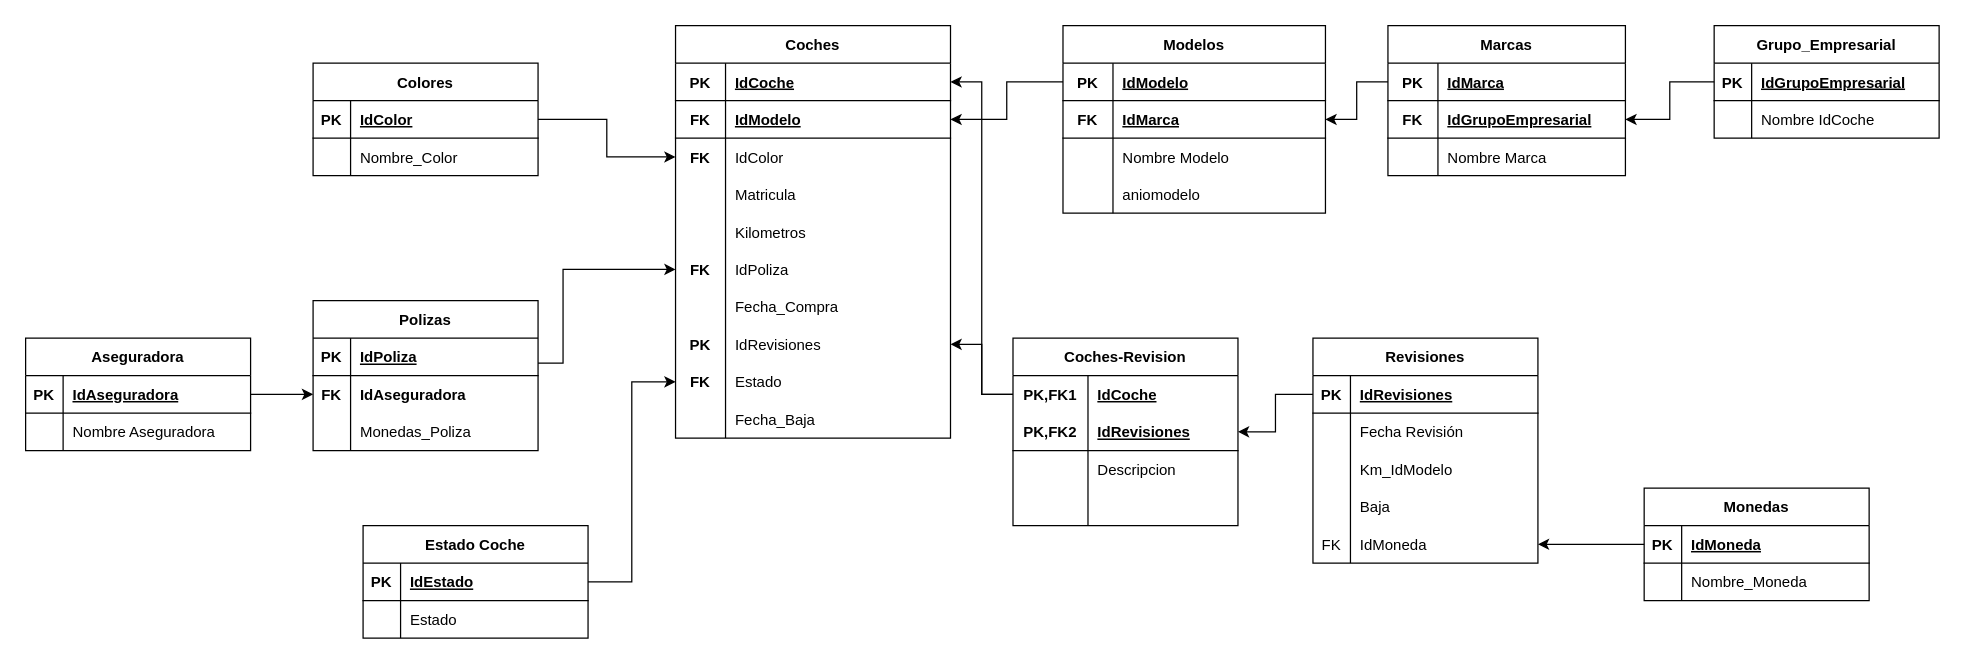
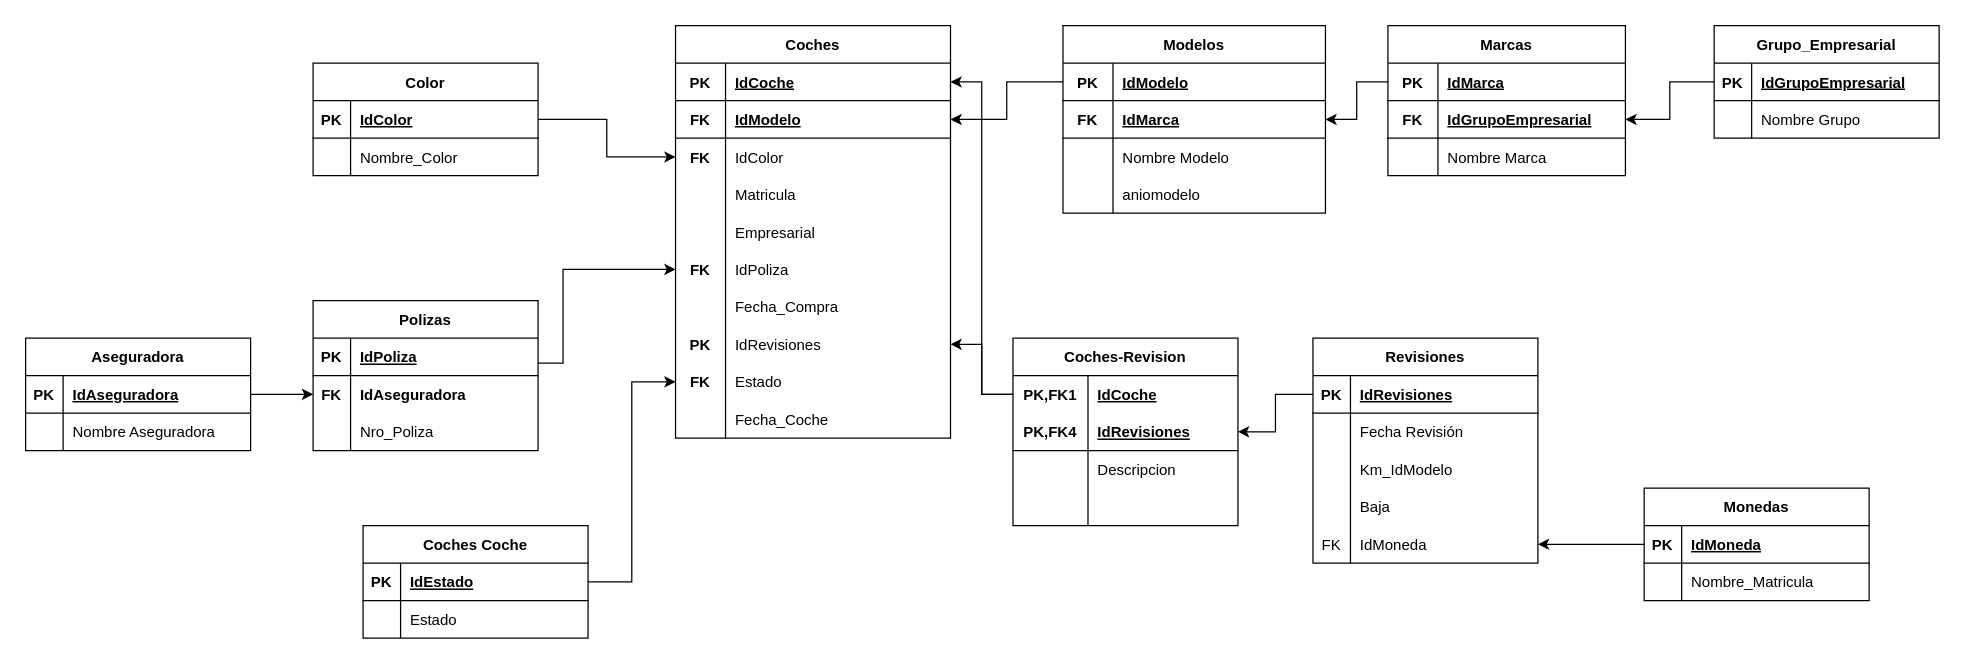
(425, 83) -> (425, 83)
(1818, 120) -> (1810, 120)
(773, 233) -> (777, 233)
(777, 420) -> (781, 420)
(415, 433) -> (398, 433)
(1050, 433) -> (1050, 433)
(475, 545) -> (475, 545)
(1746, 583) -> (1755, 583)
